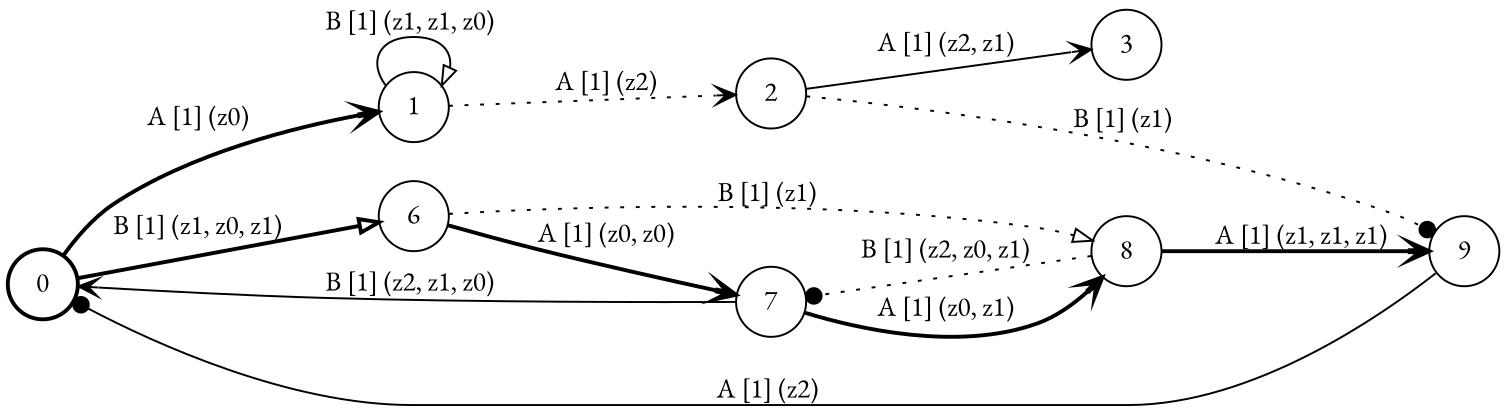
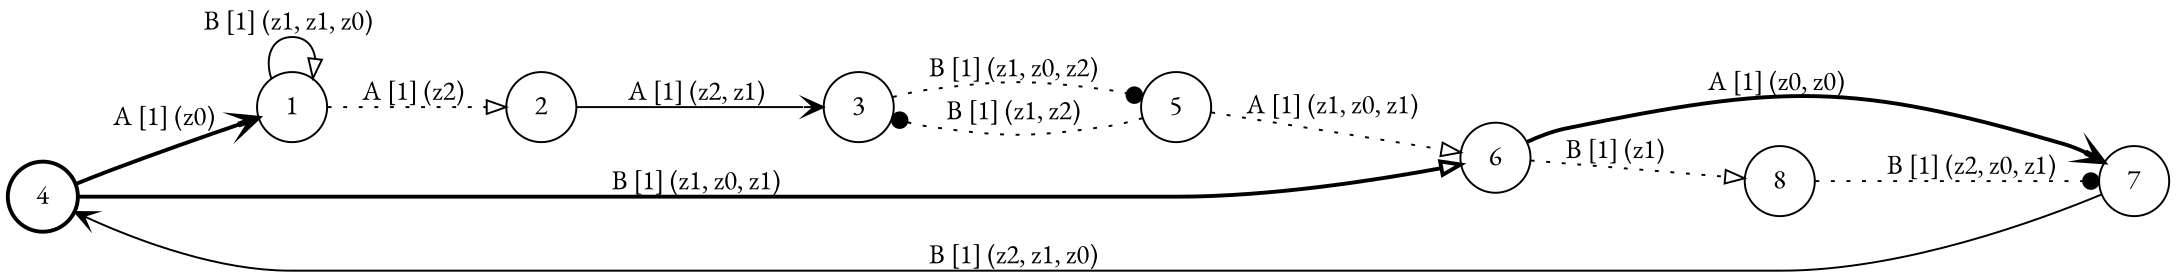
(582, 101) -> (407, 107)
none -> (1176, 107)
(1464, 251) -> none
(43, 284) -> (43, 197)
(951, 337) -> none
